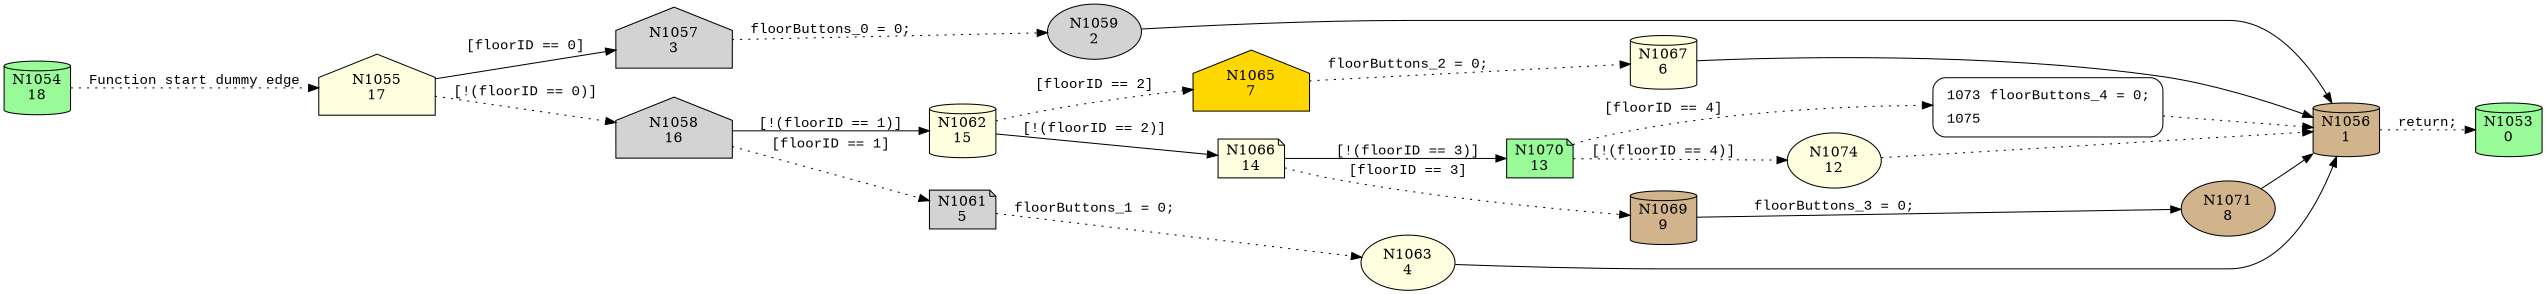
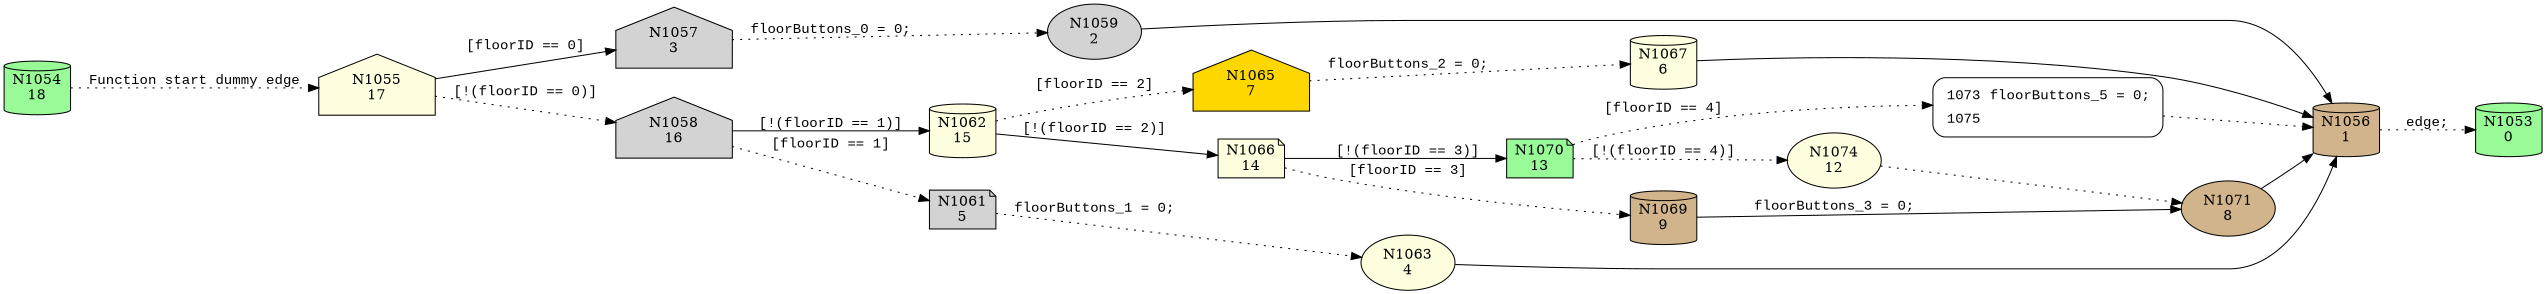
(2070, 95) -> (2070, 95)
(2428, 122) -> (2428, 122)
(2092, 145) -> (2026, 184)
